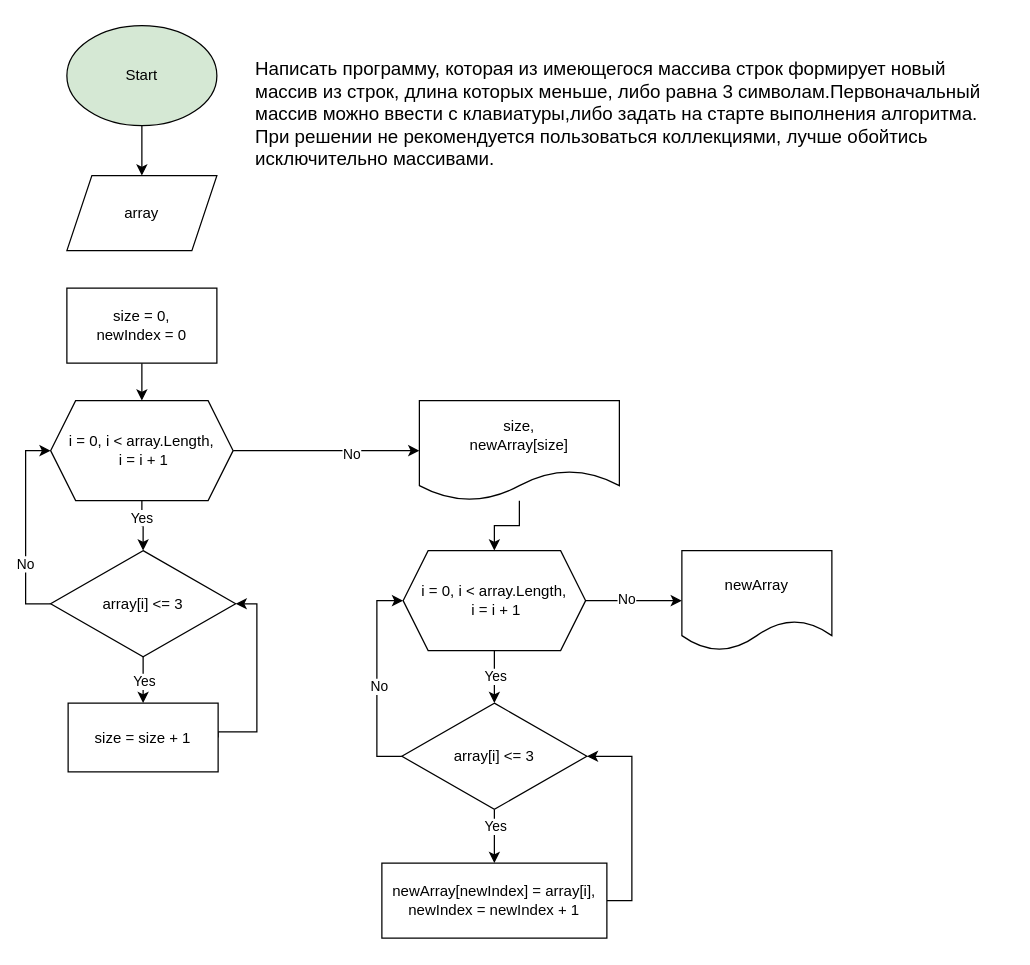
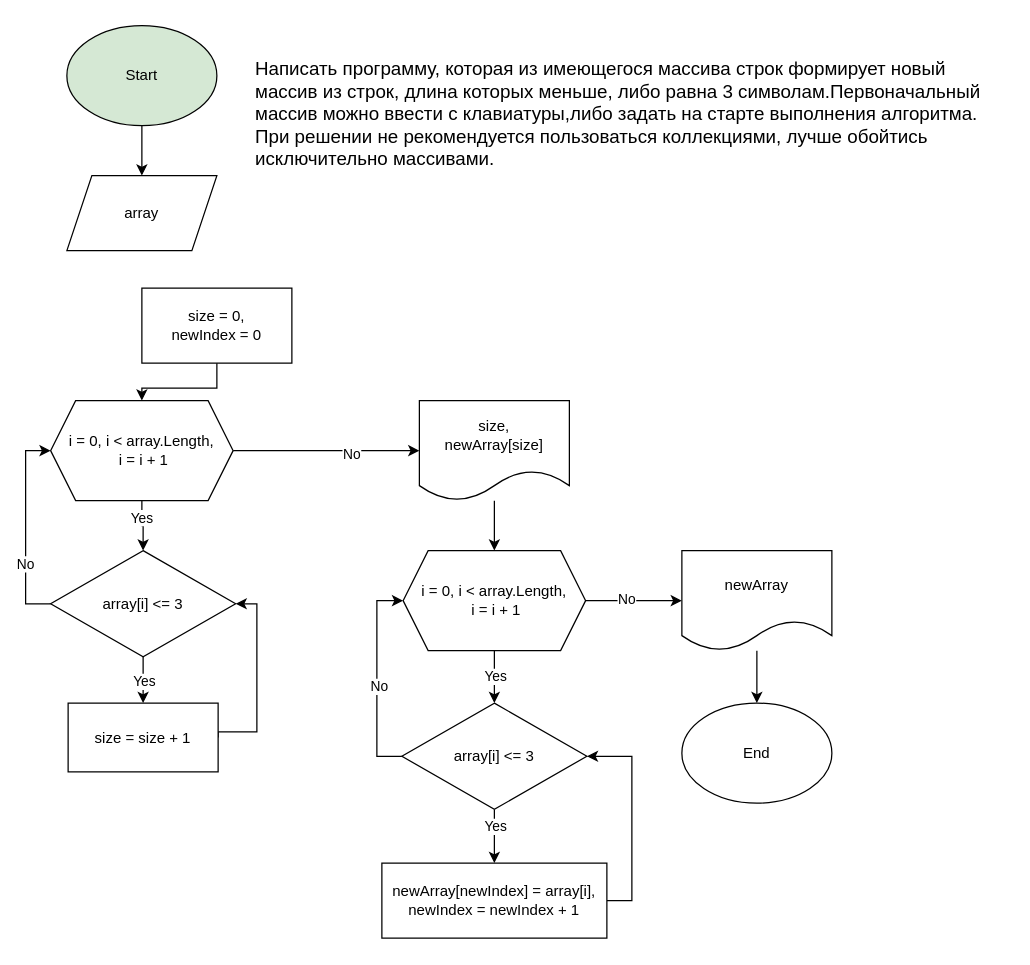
(142, 326) -> (217, 326)
(519, 451) -> (494, 451)
none -> (757, 673)
none -> (757, 753)
